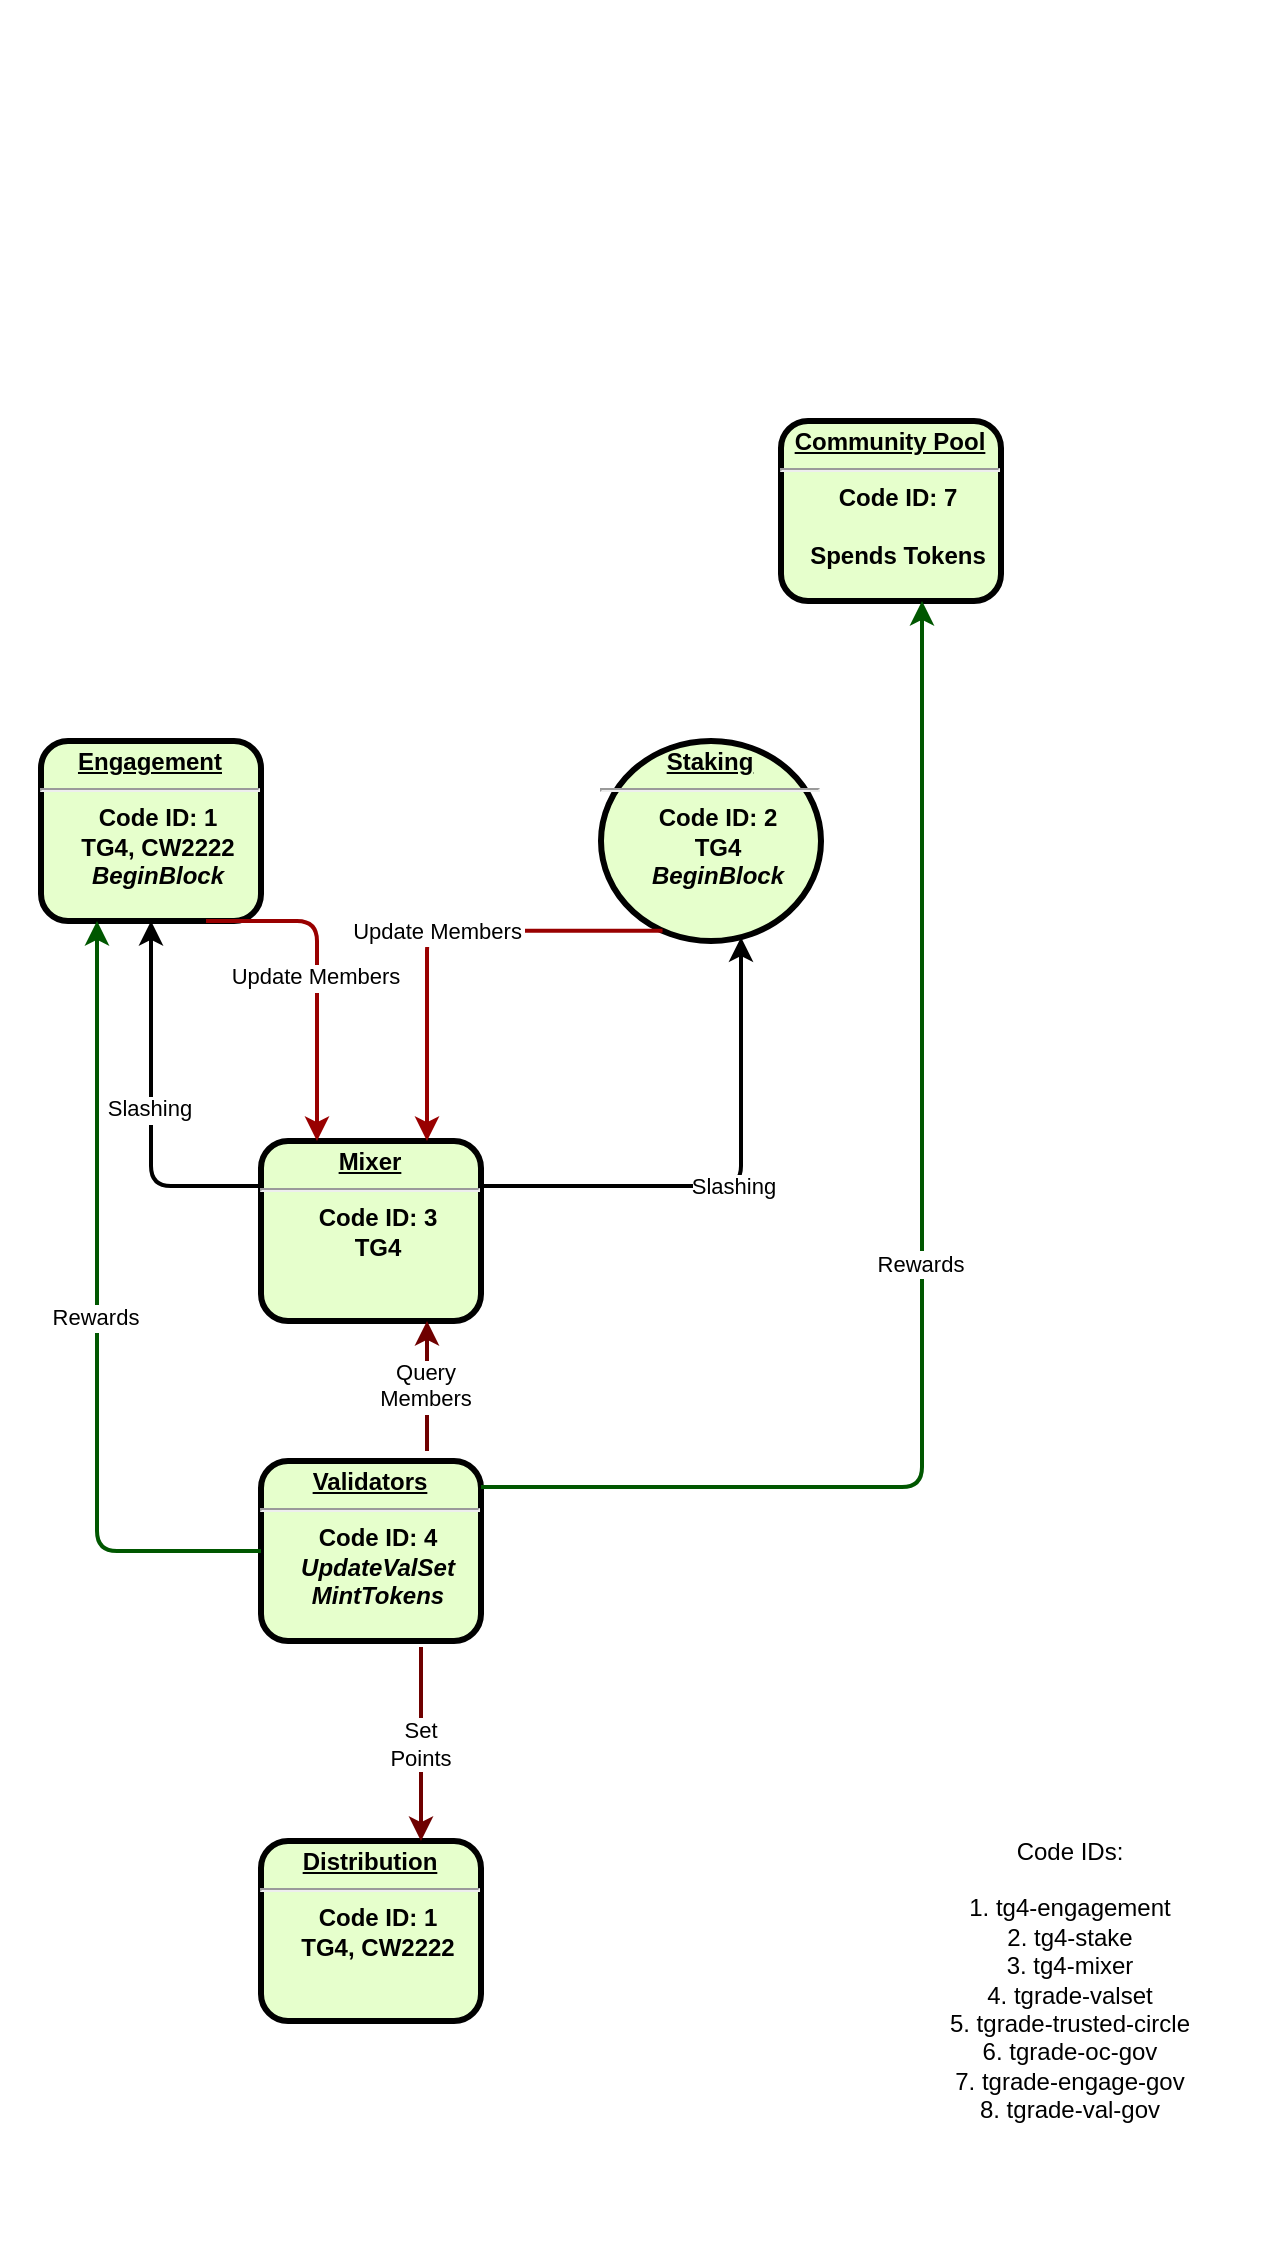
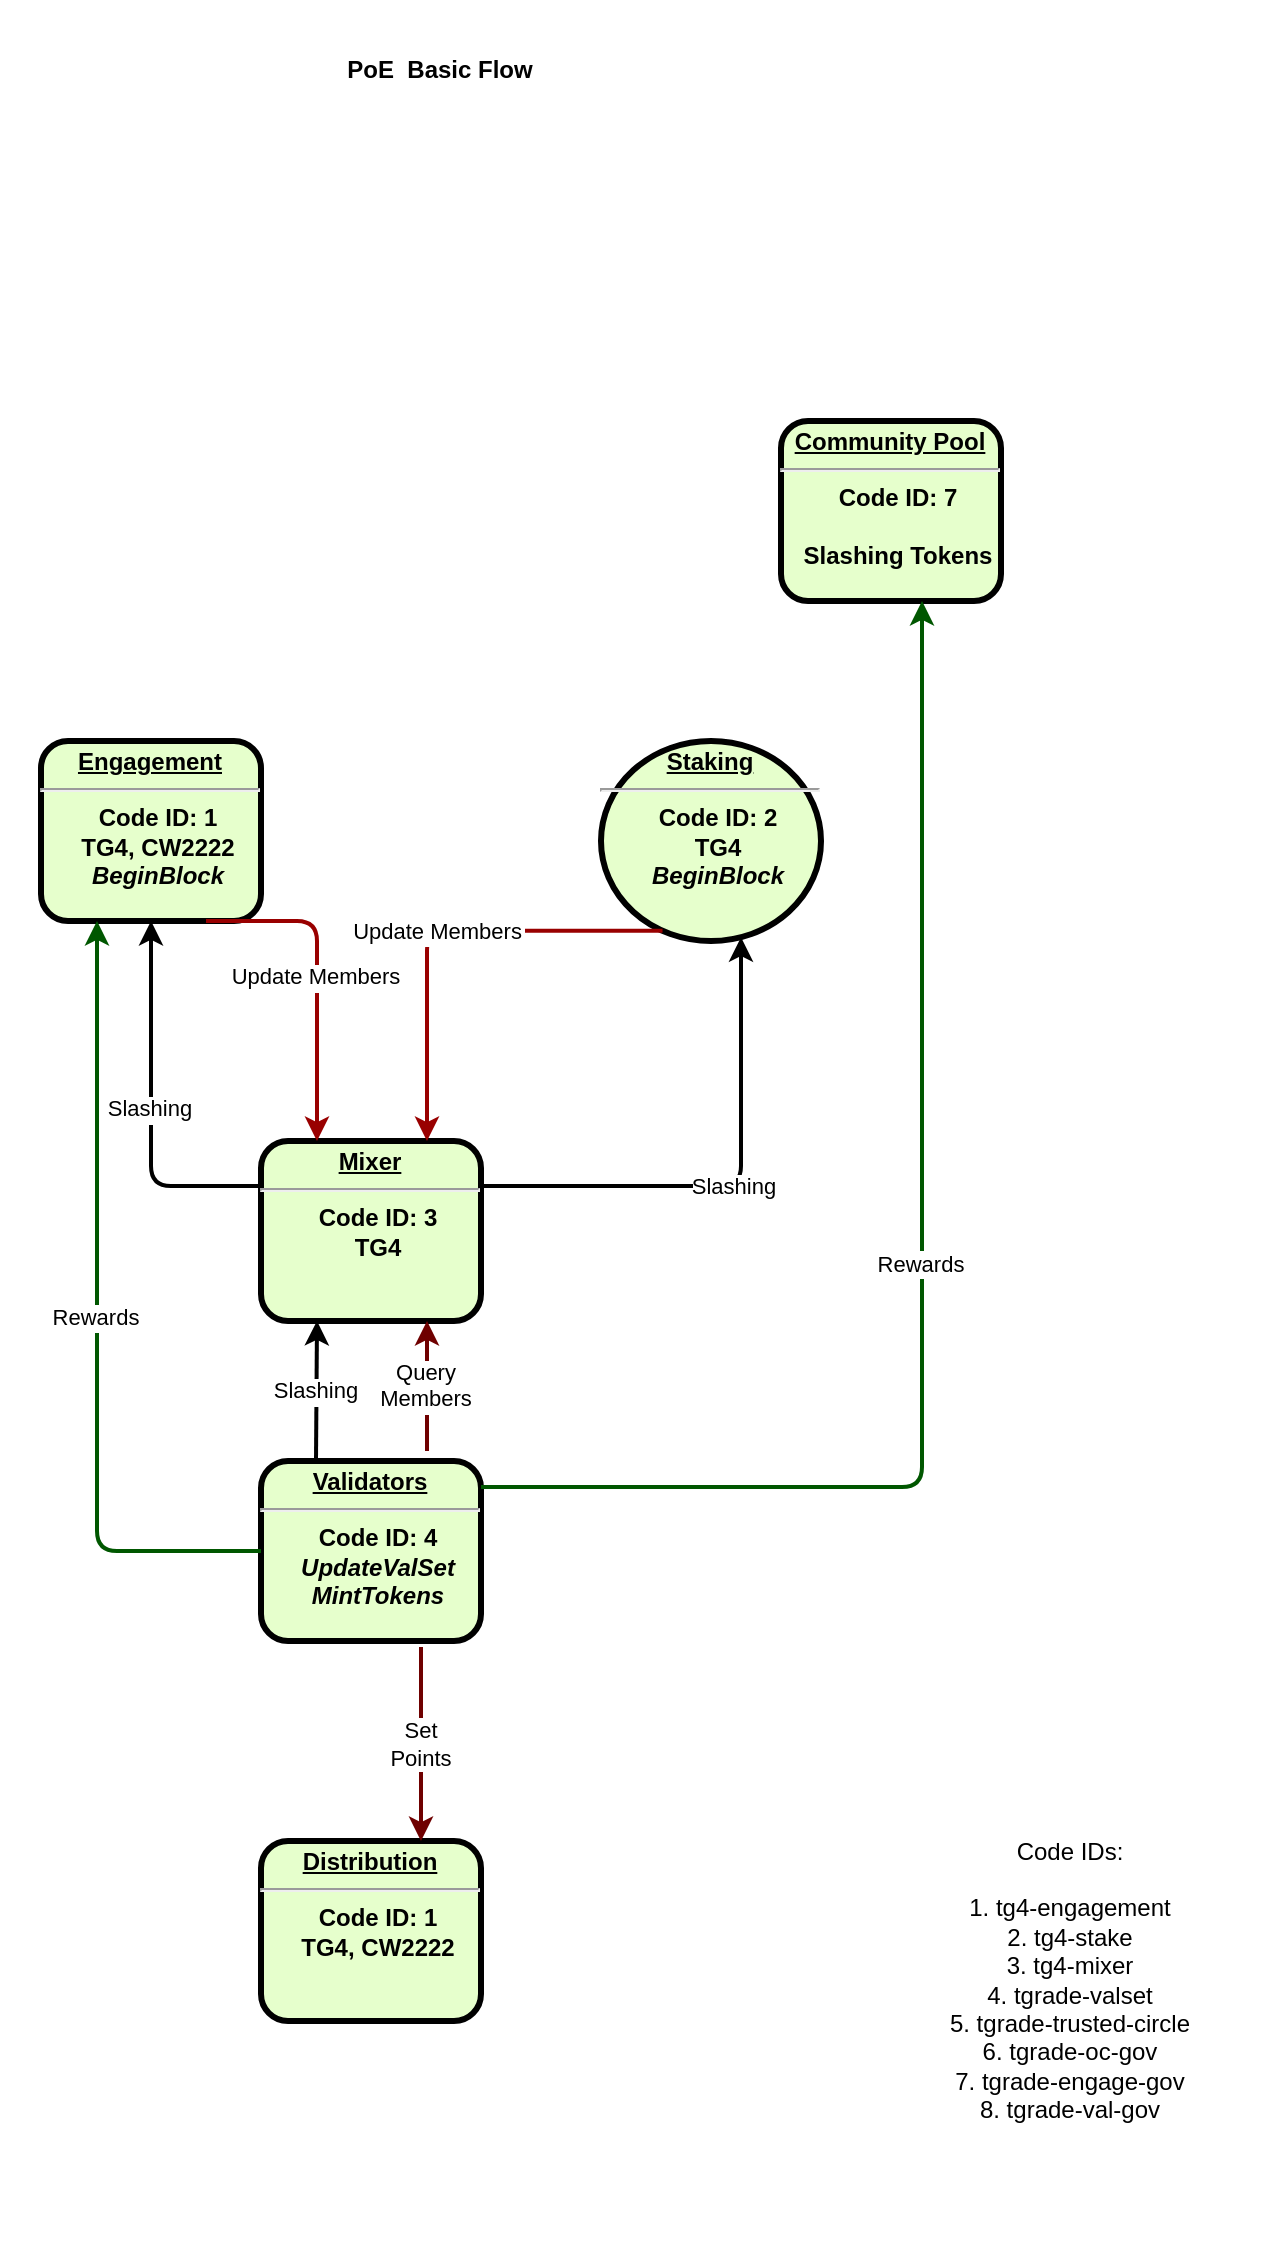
none -> (441, 71)
(891, 421) -> (891, 421)
none -> (316, 1399)
